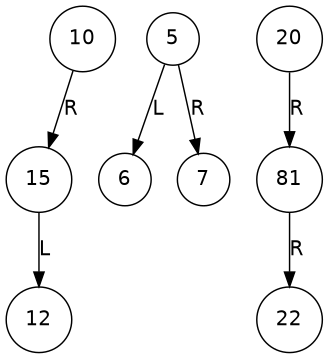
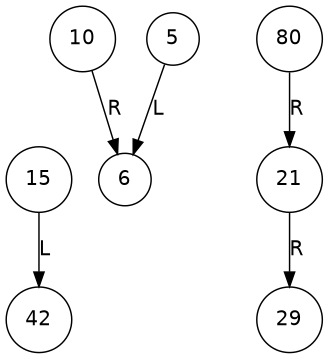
(290, 39) -> (290, 39)
(63, 102) -> (103, 105)
(204, 180) -> none
(290, 180) -> (290, 180)
(39, 320) -> (39, 320)
(290, 320) -> (290, 320)
